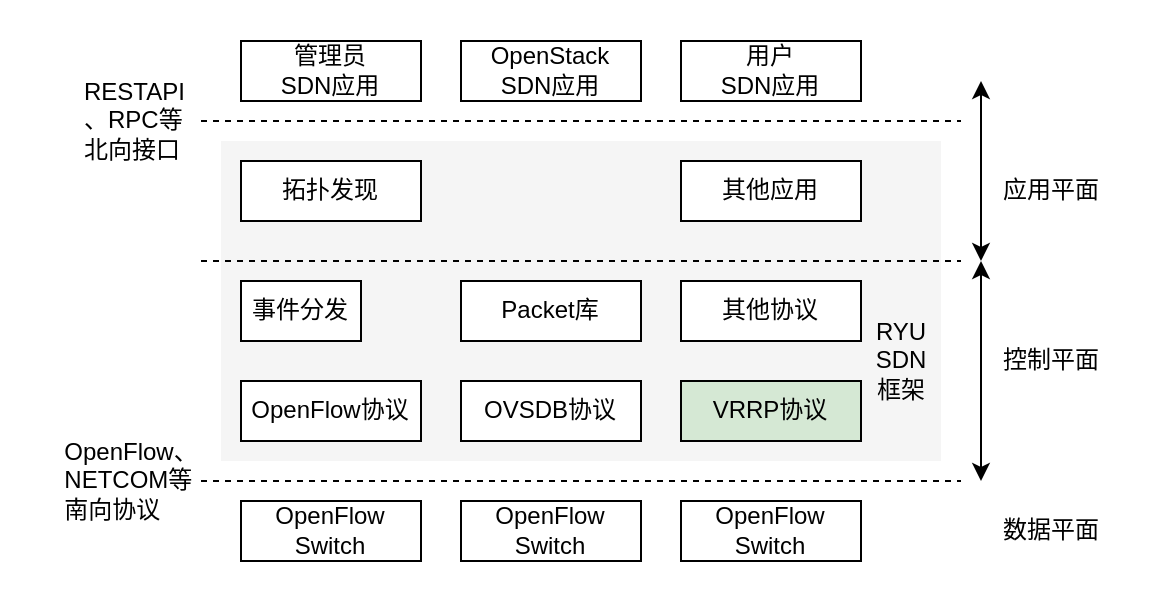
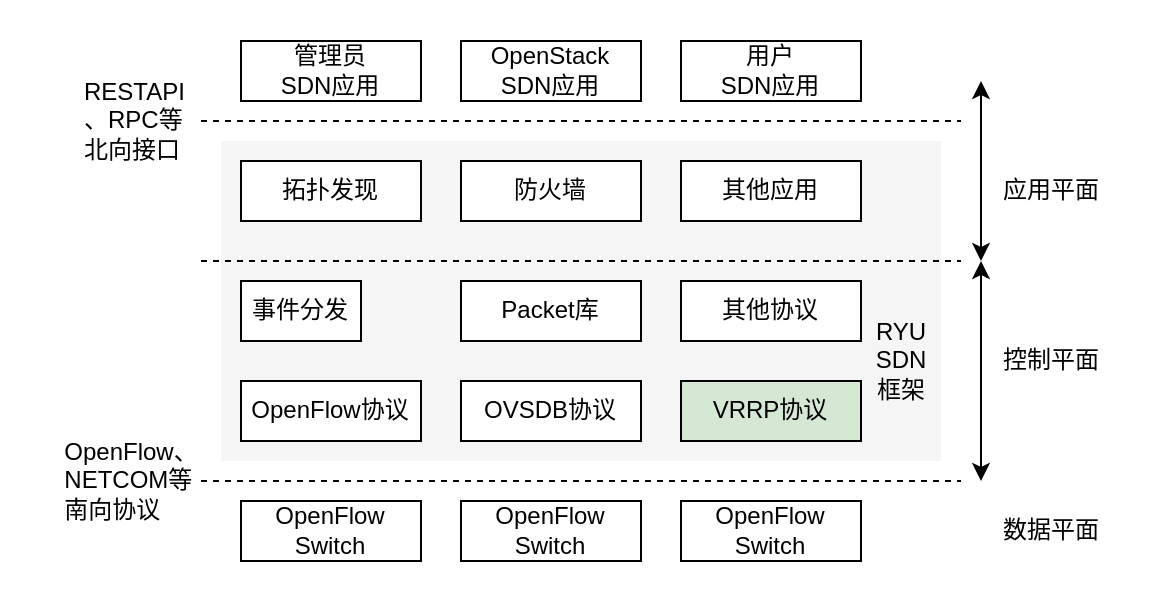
none -> (551, 191)
